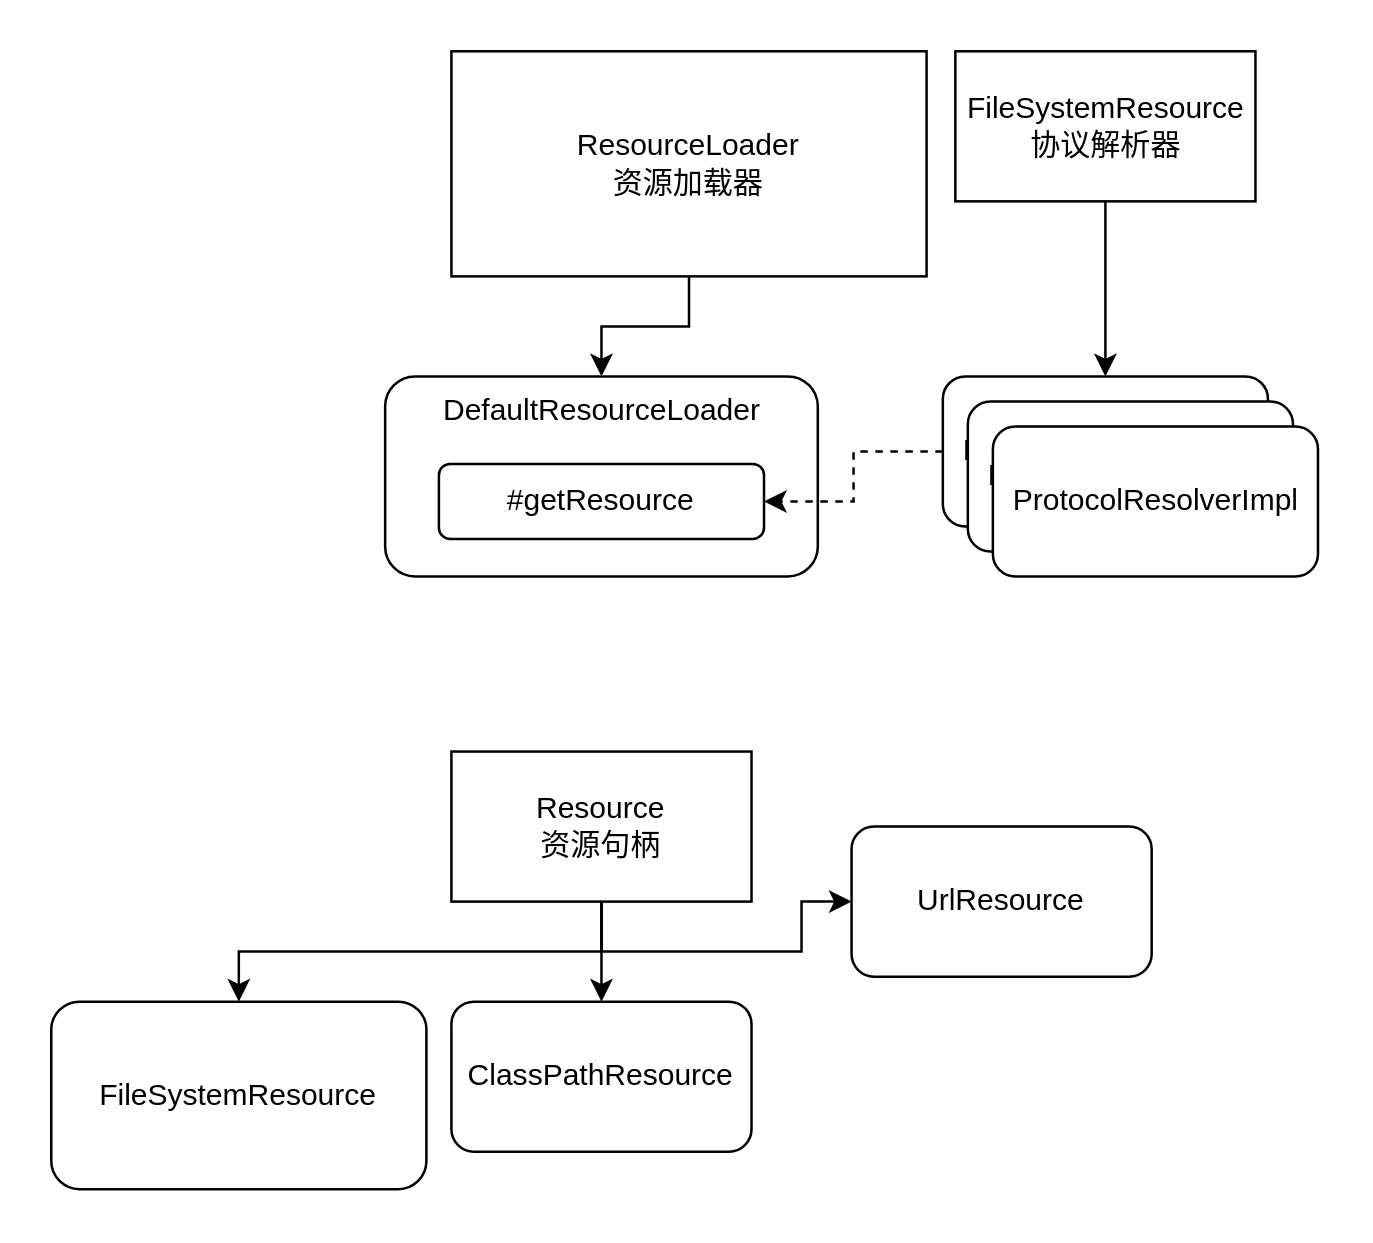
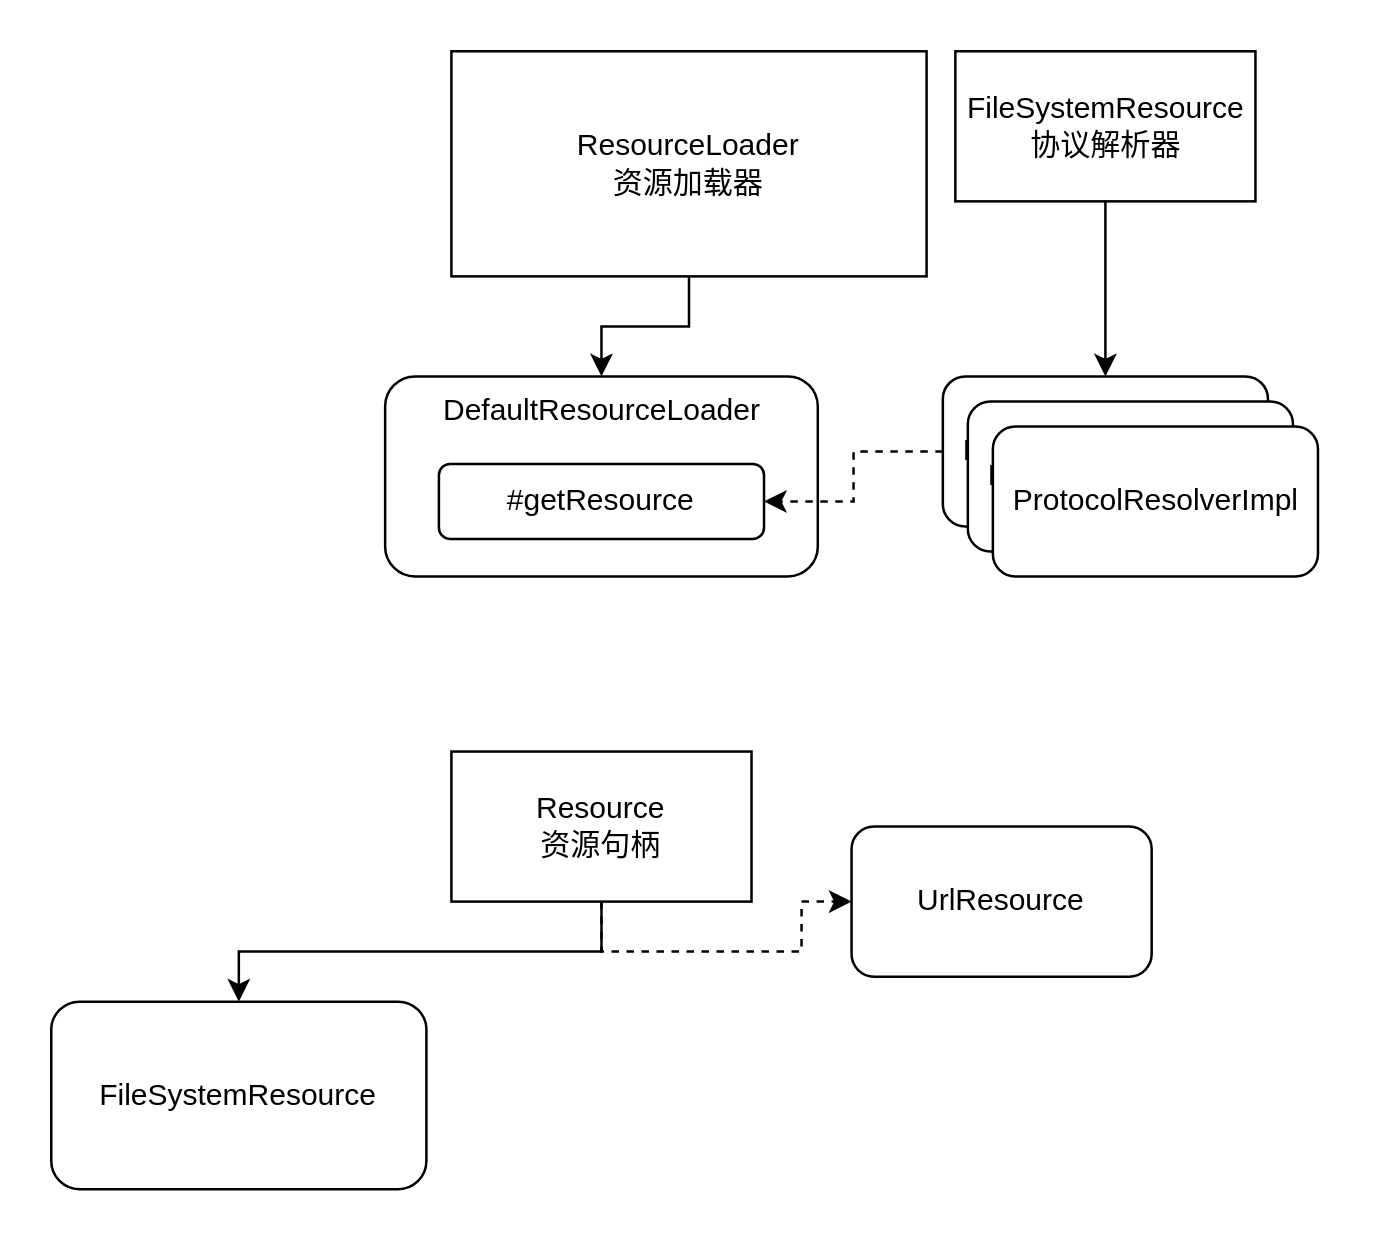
(744, 951) -> (744, 951)
(601, 970) -> none
(601, 1076) -> none
